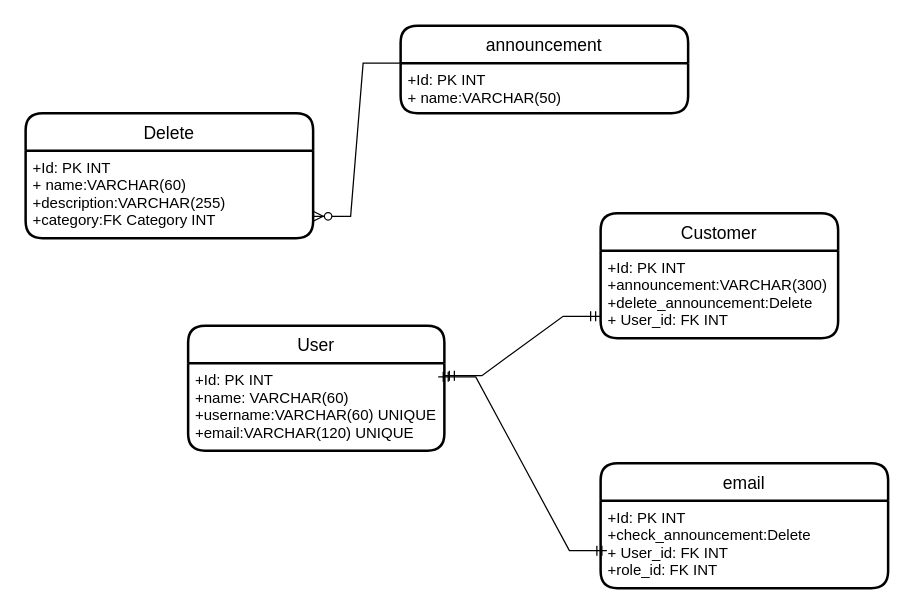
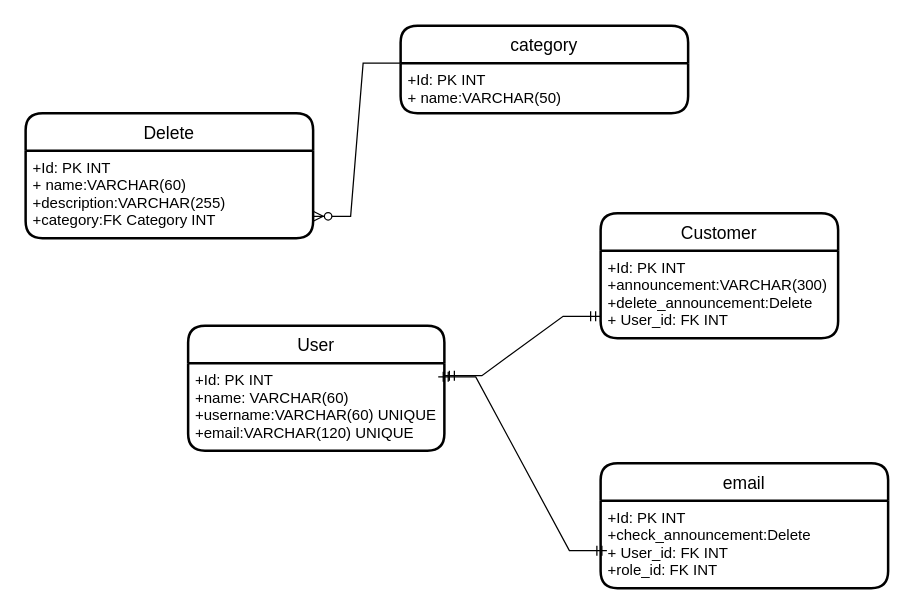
(544, 45) -> (544, 45)
